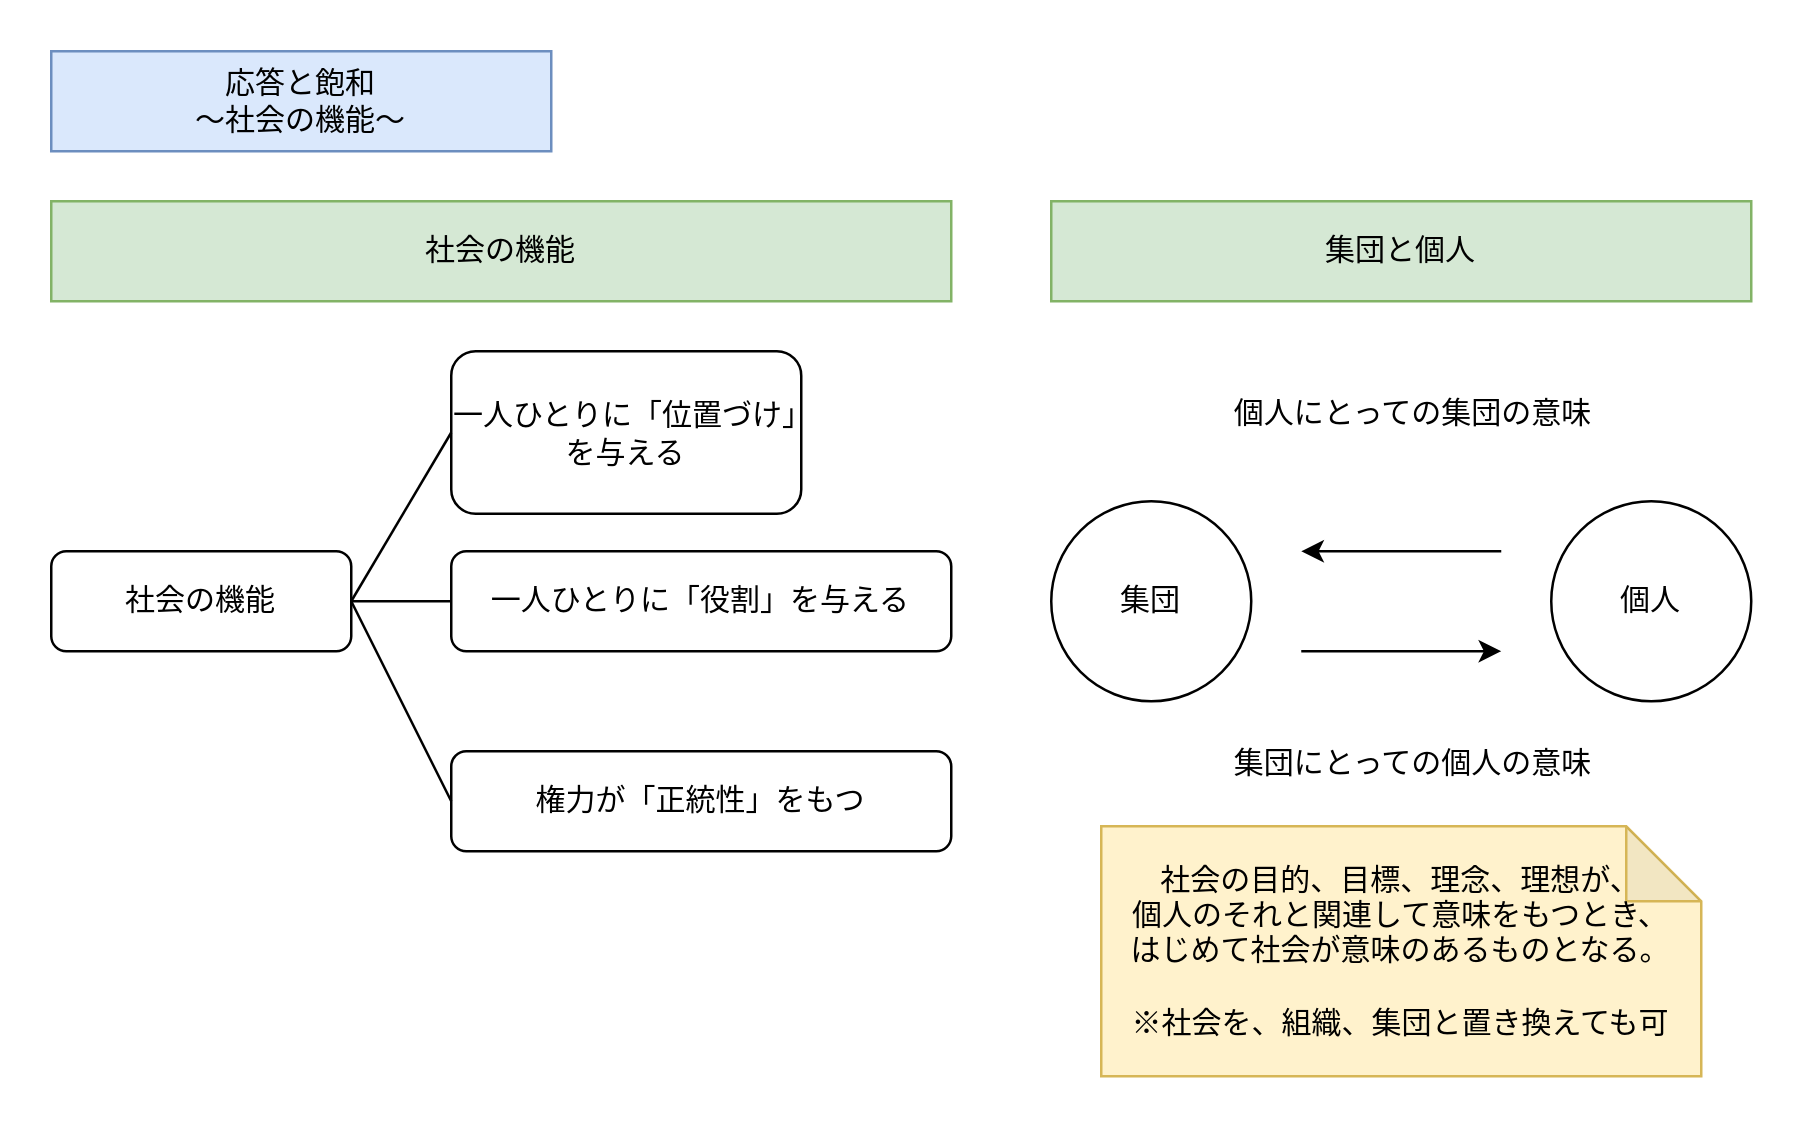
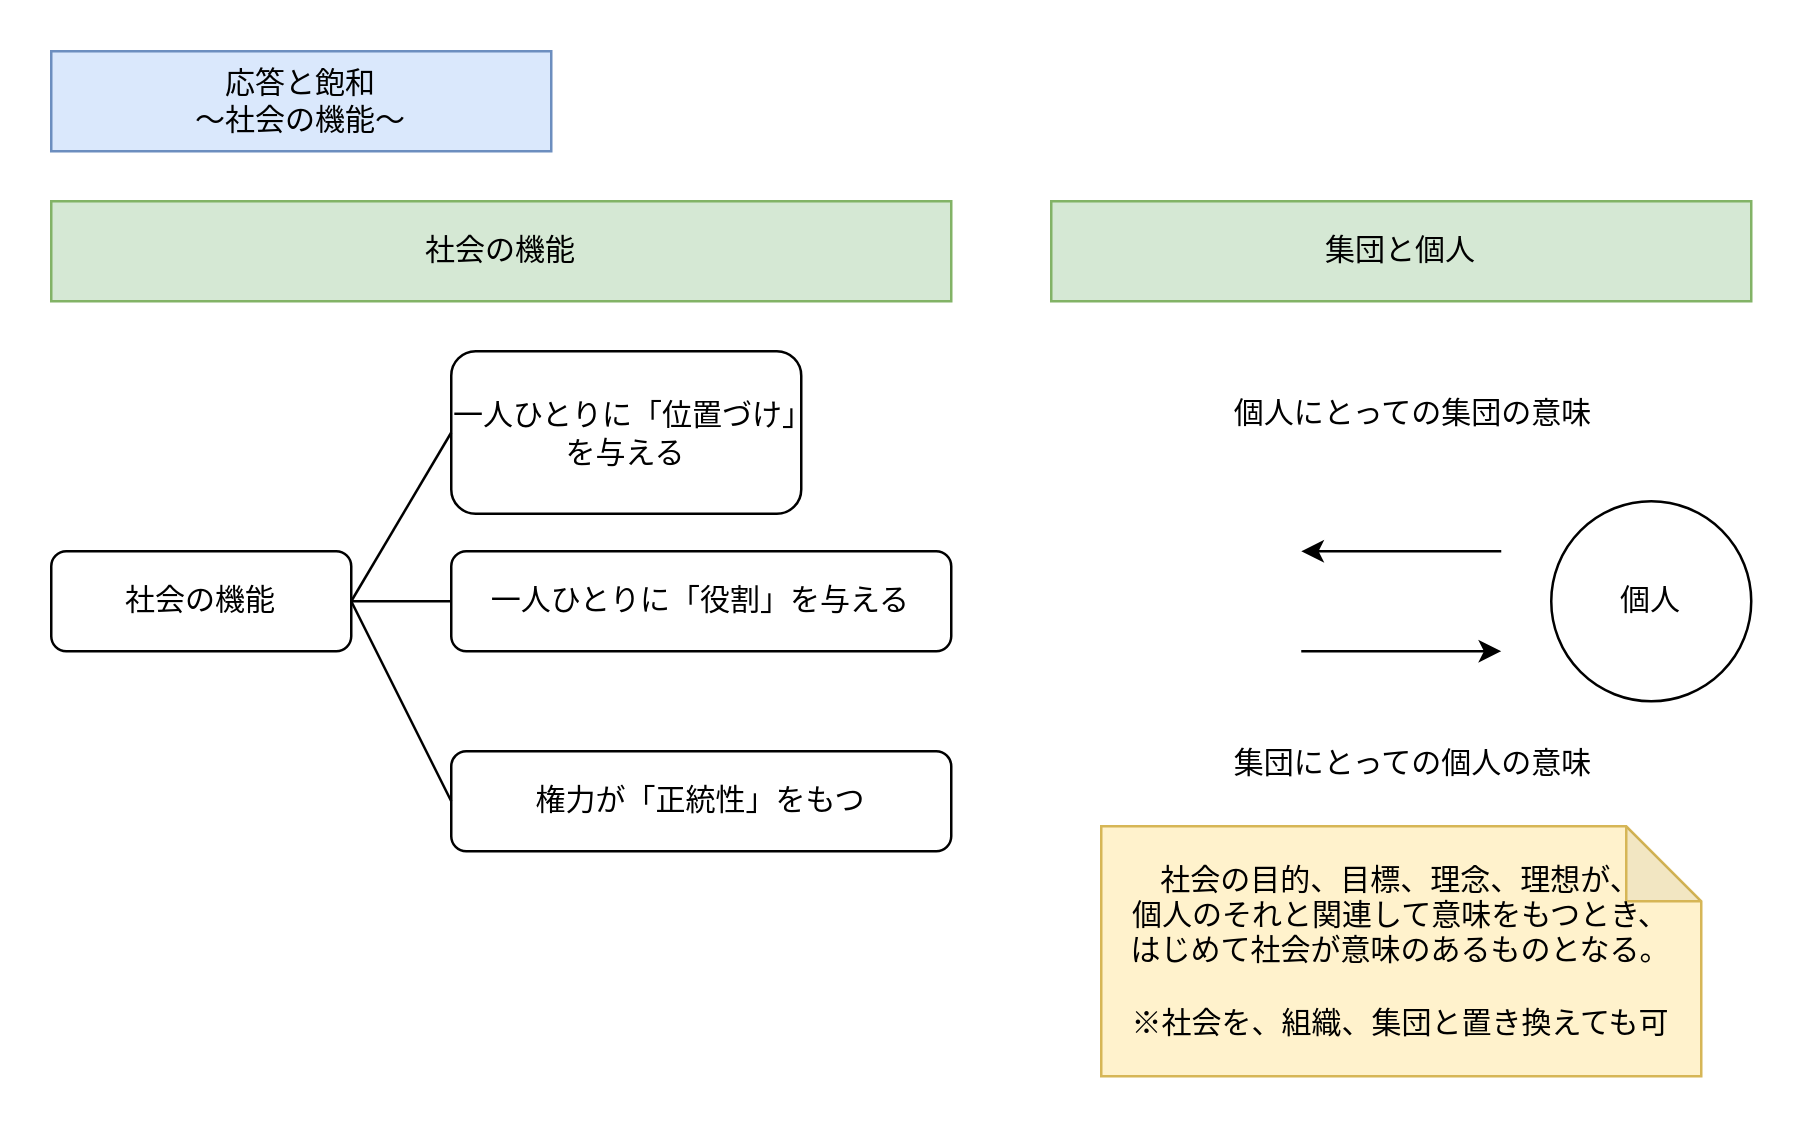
(1151, 601) -> none
